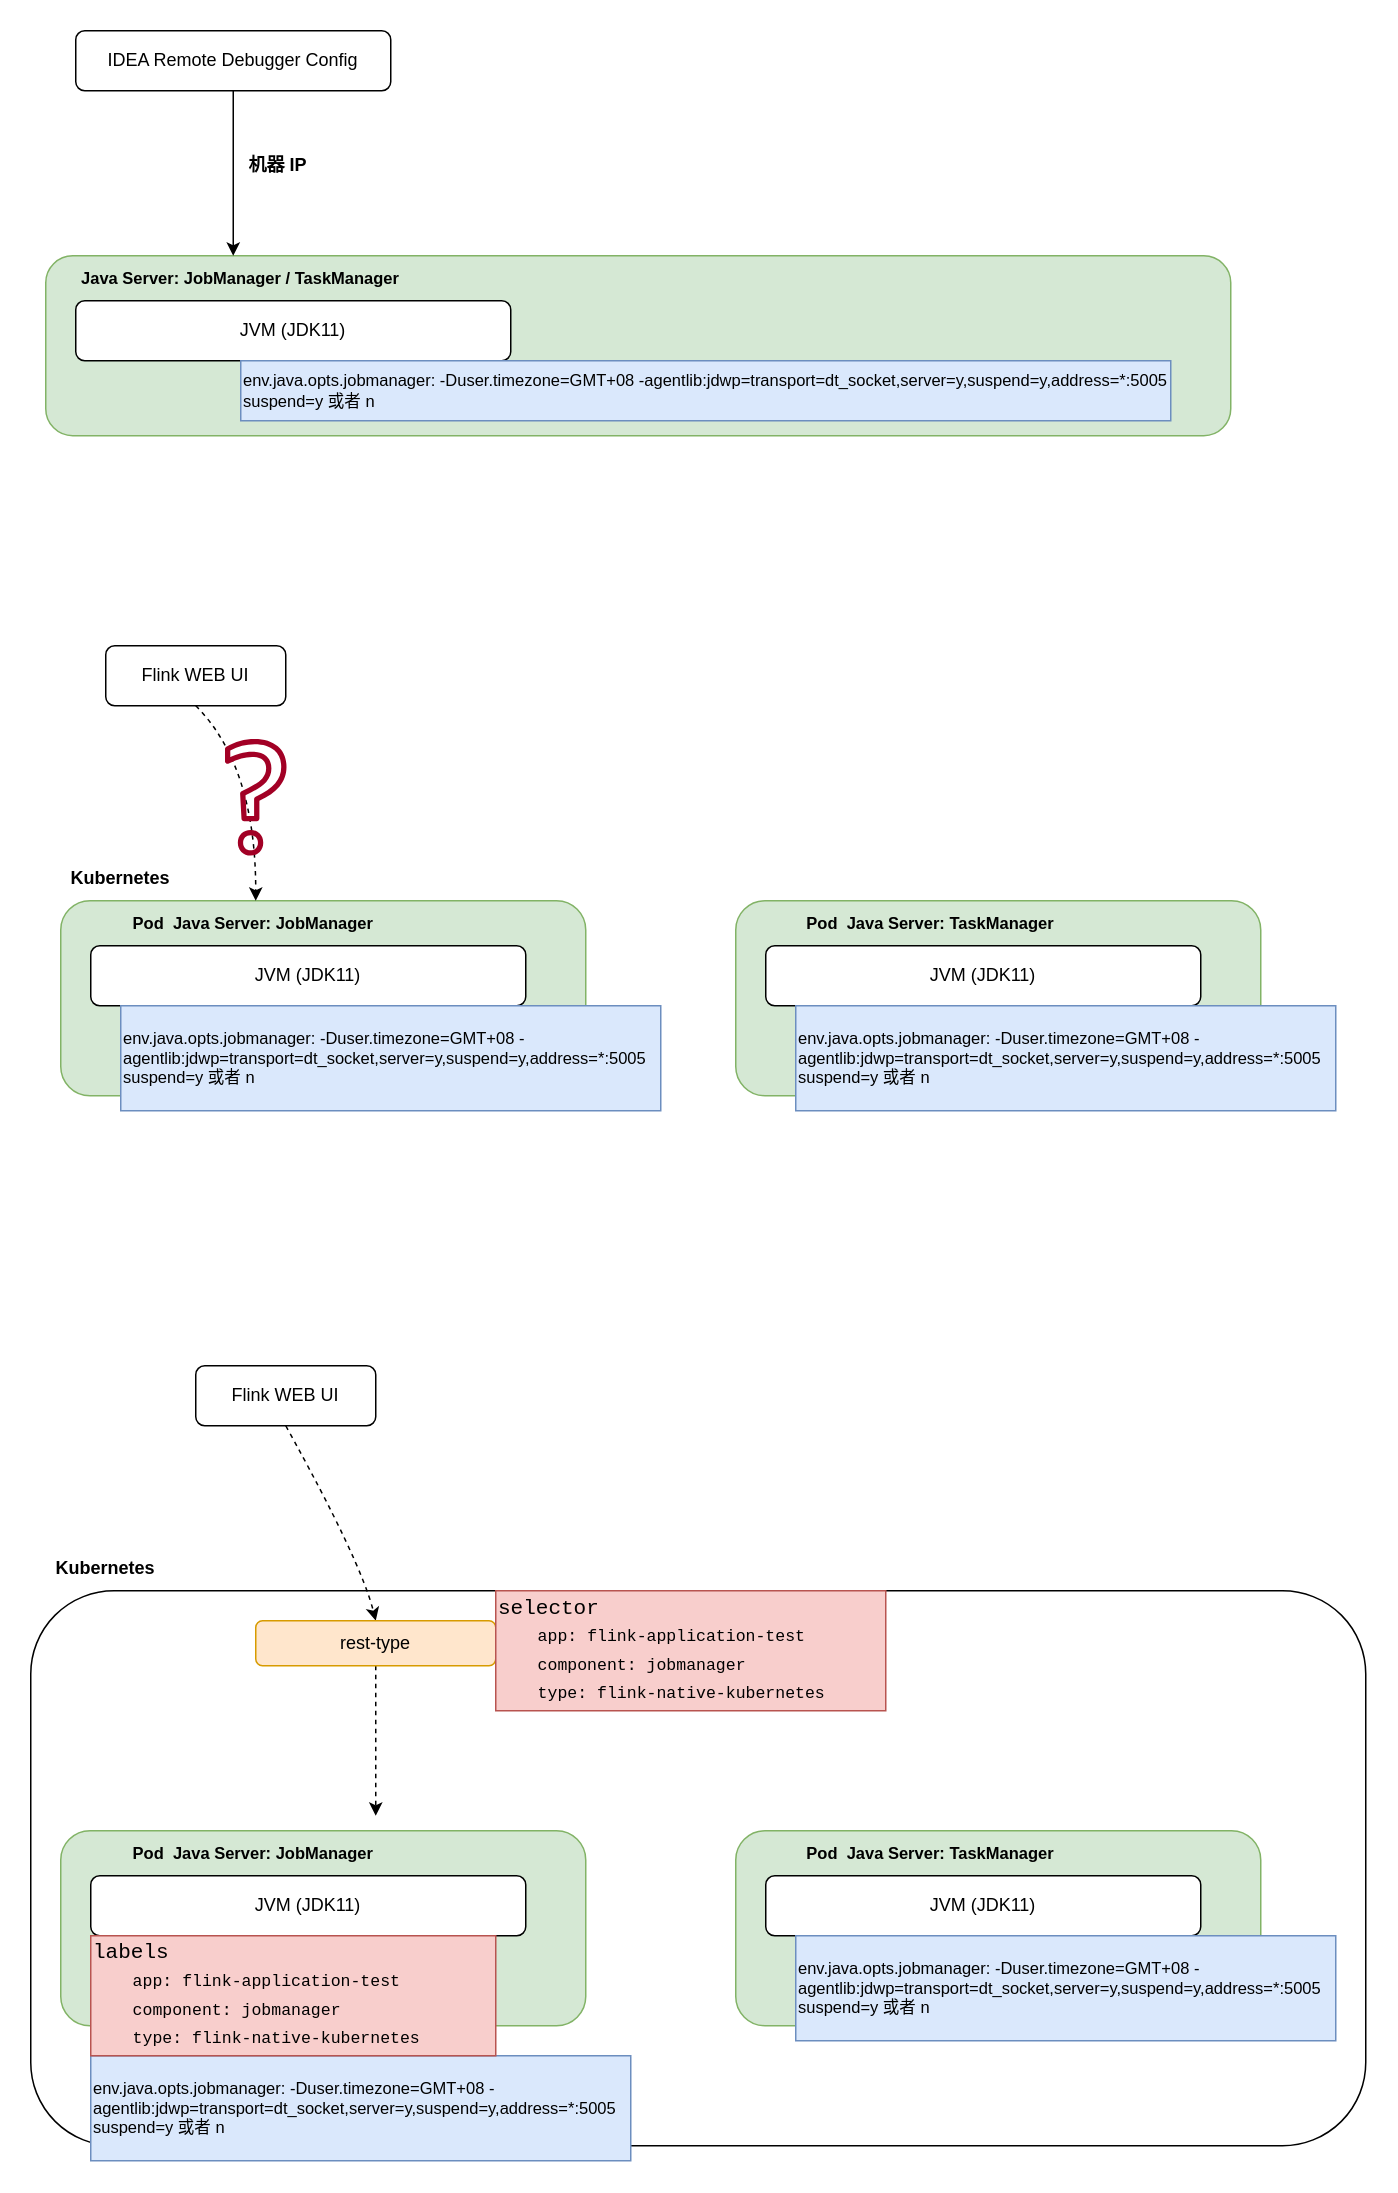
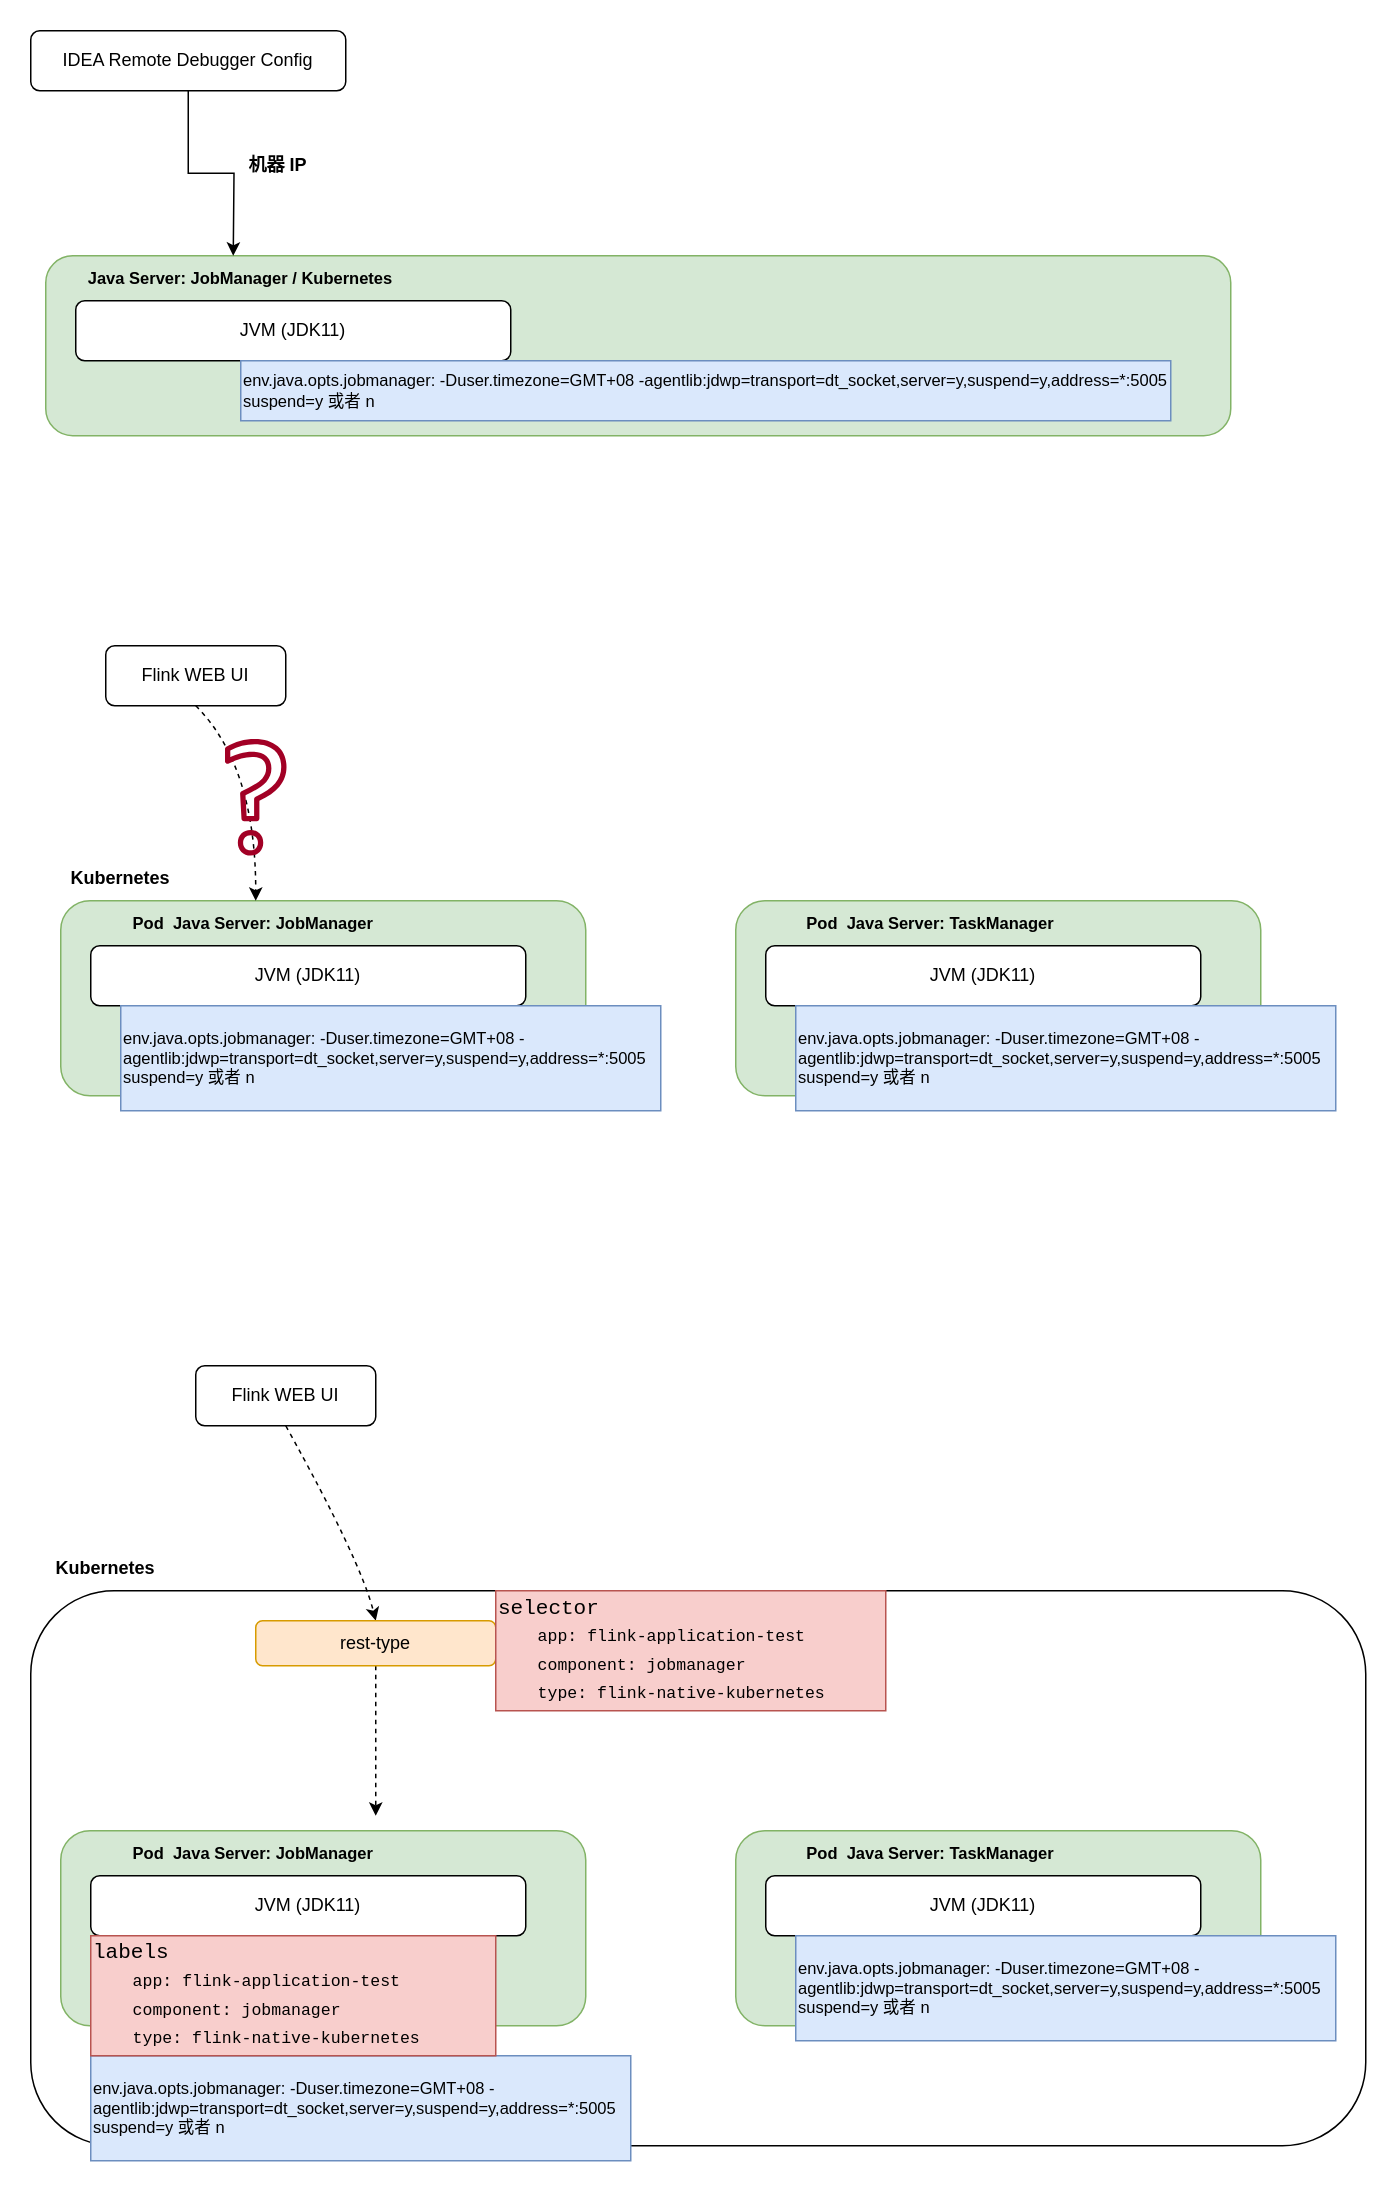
(233, 61) -> (188, 61)
(241, 278) -> (241, 278)
